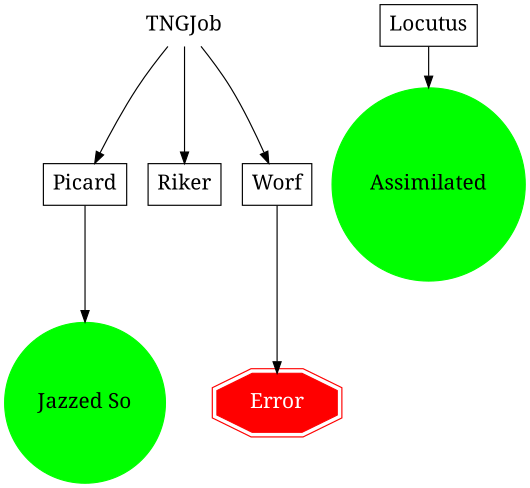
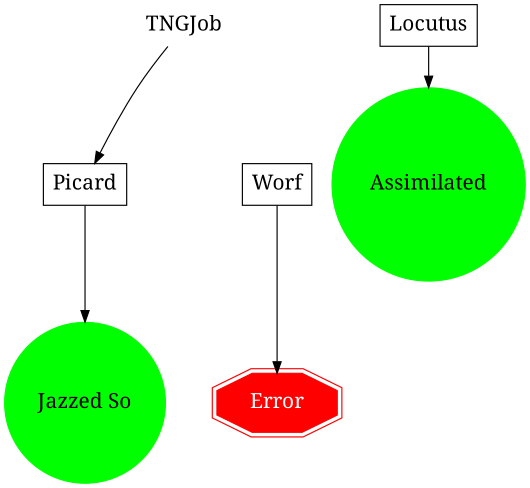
(236, 97) -> none
(185, 184) -> none
